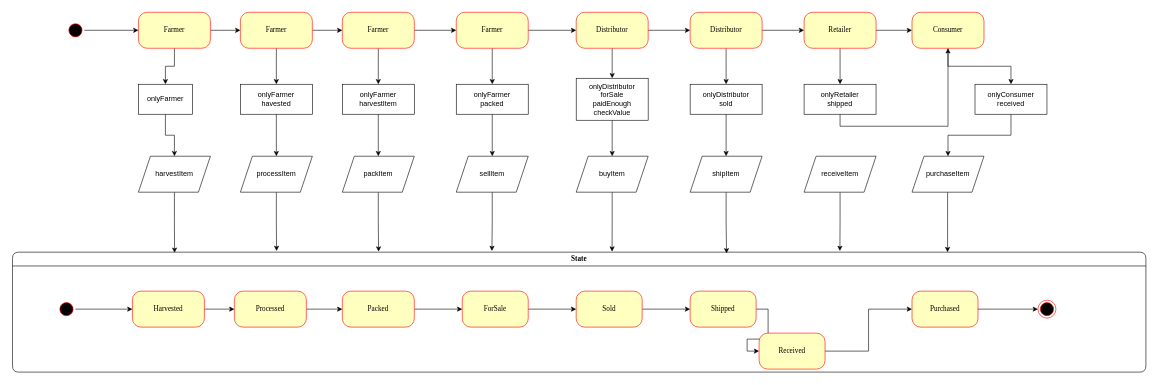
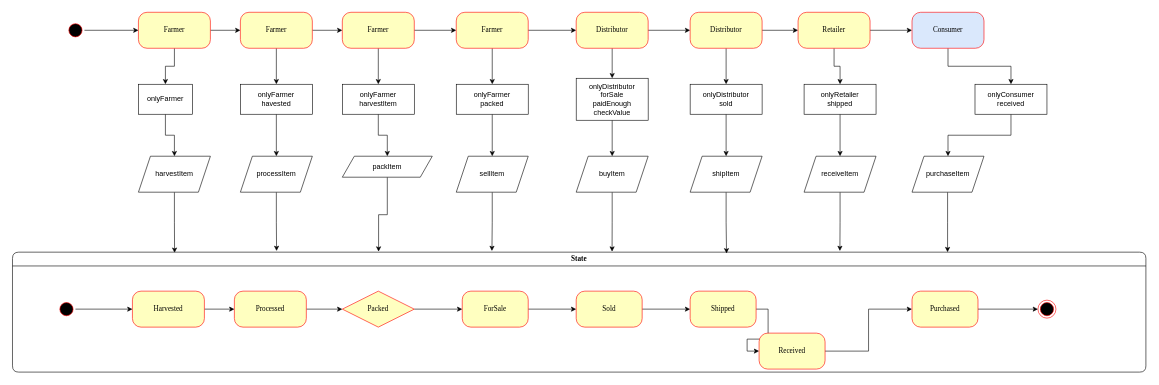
(840, 30) -> (834, 30)
(948, 30) -> (948, 30)
(922, 126) -> (840, 150)
(378, 174) -> (387, 167)
(378, 309) -> (378, 309)
